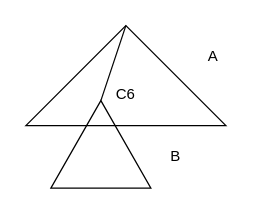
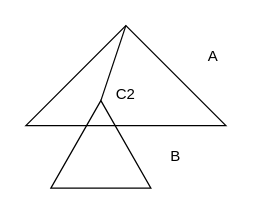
(126, 94) -> (126, 94)
